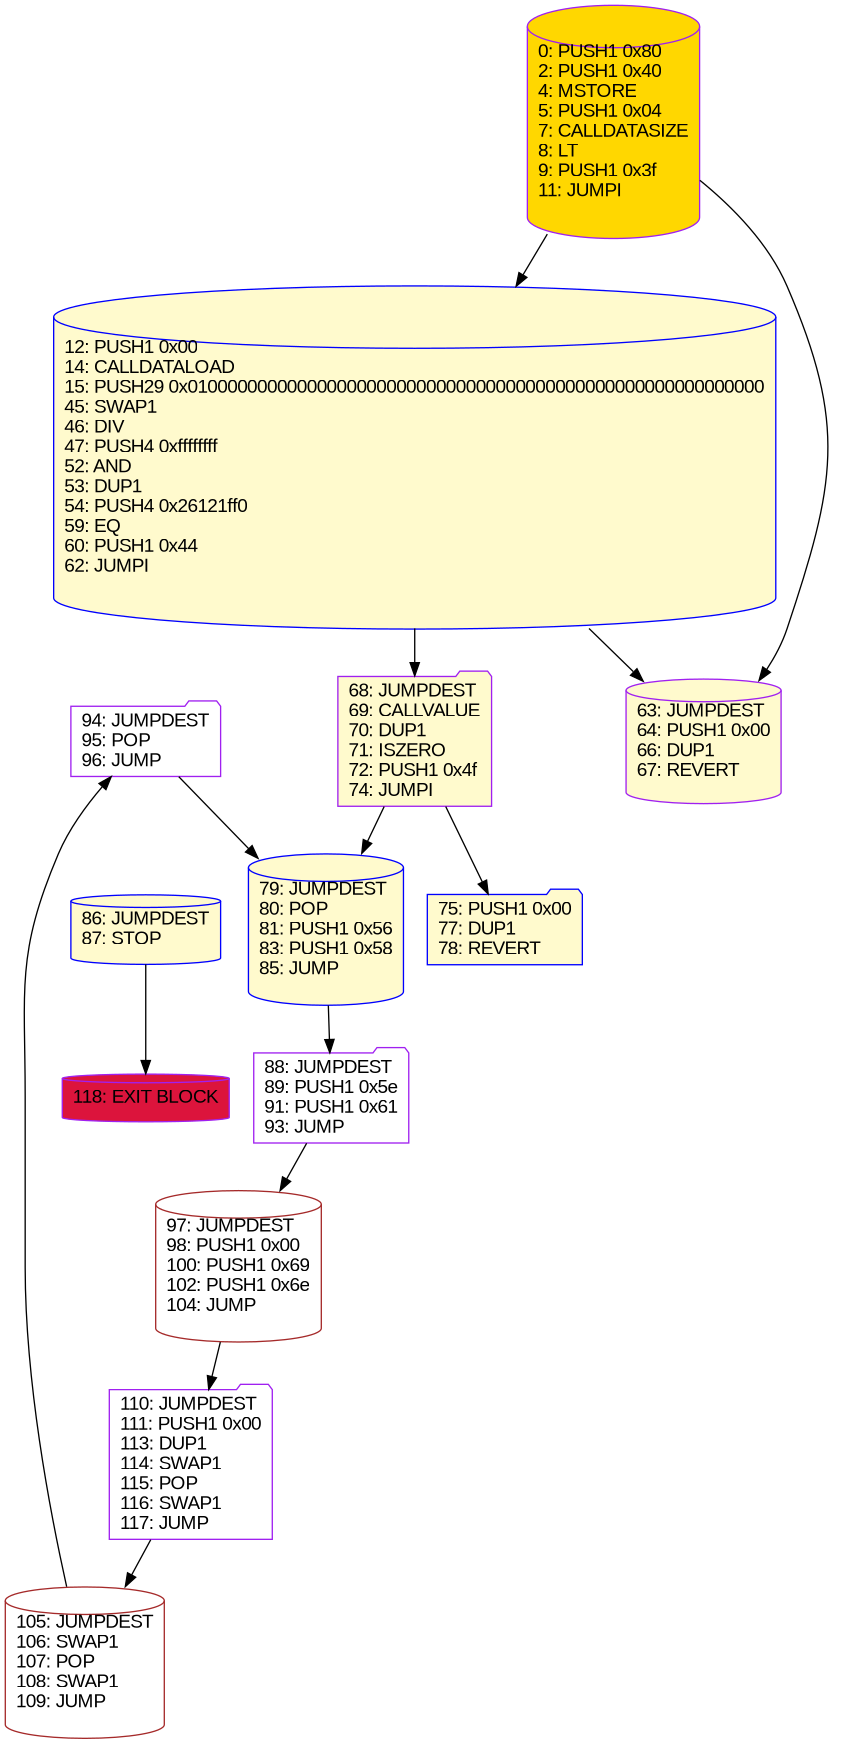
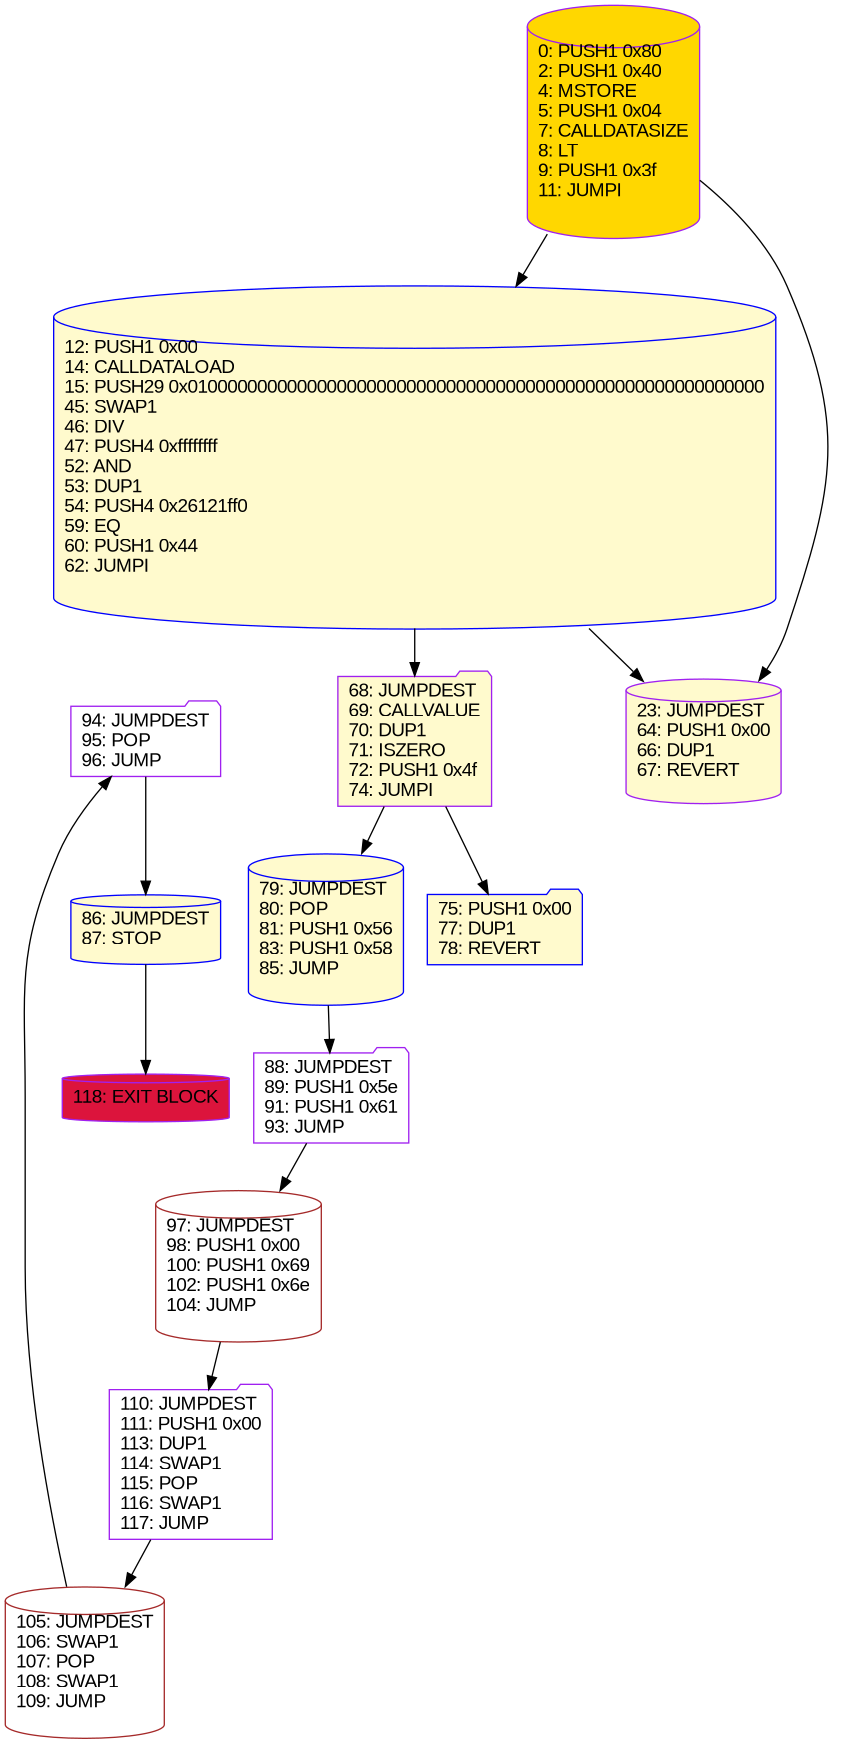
(704, 741) -> (704, 741)
(214, 813) -> (146, 829)
